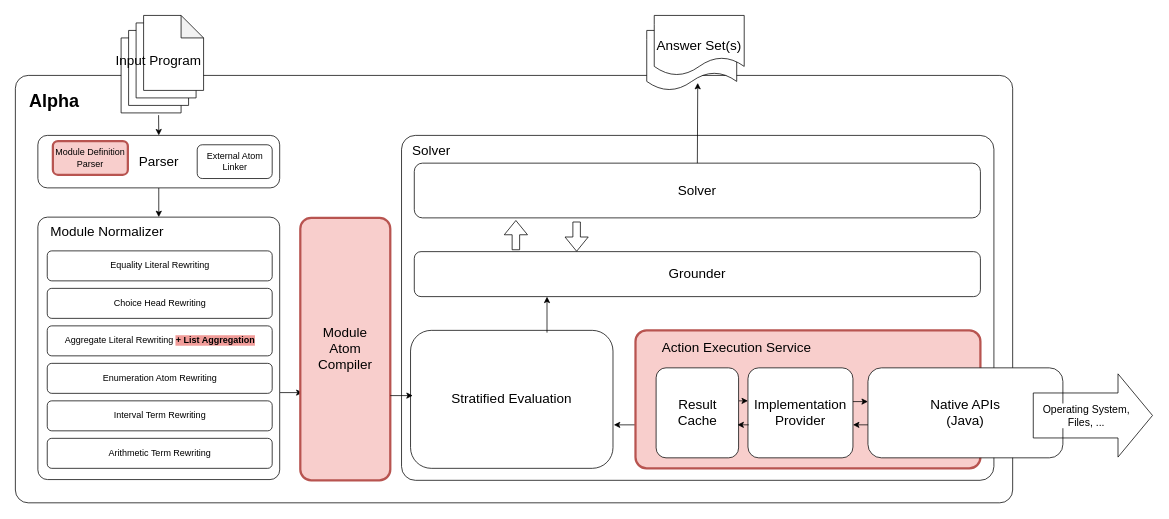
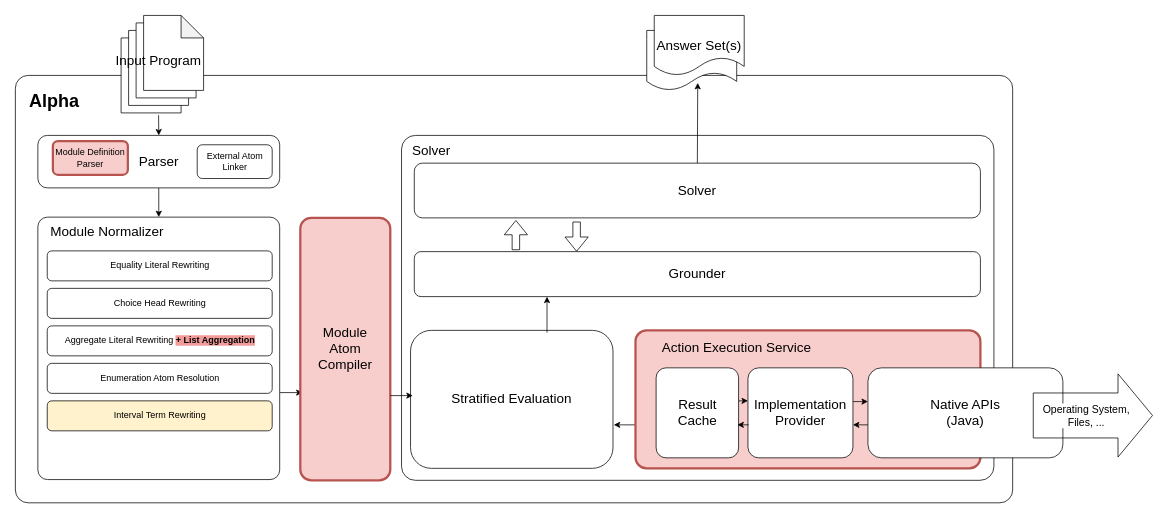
(160, 378) -> (160, 378)
(160, 416) -> (160, 416)
(160, 453) -> none
